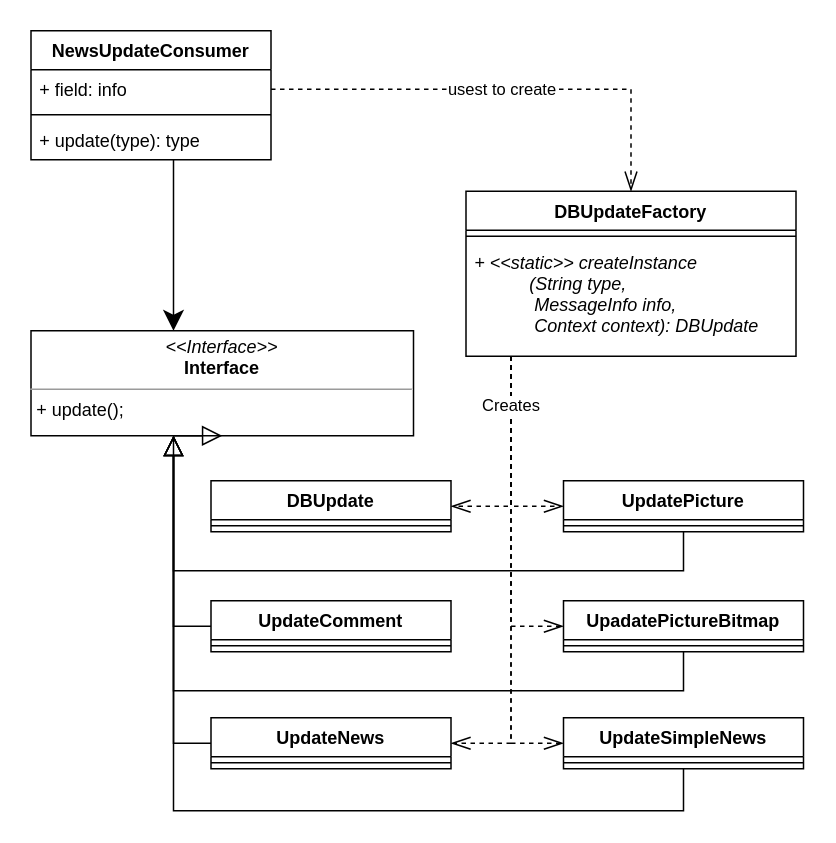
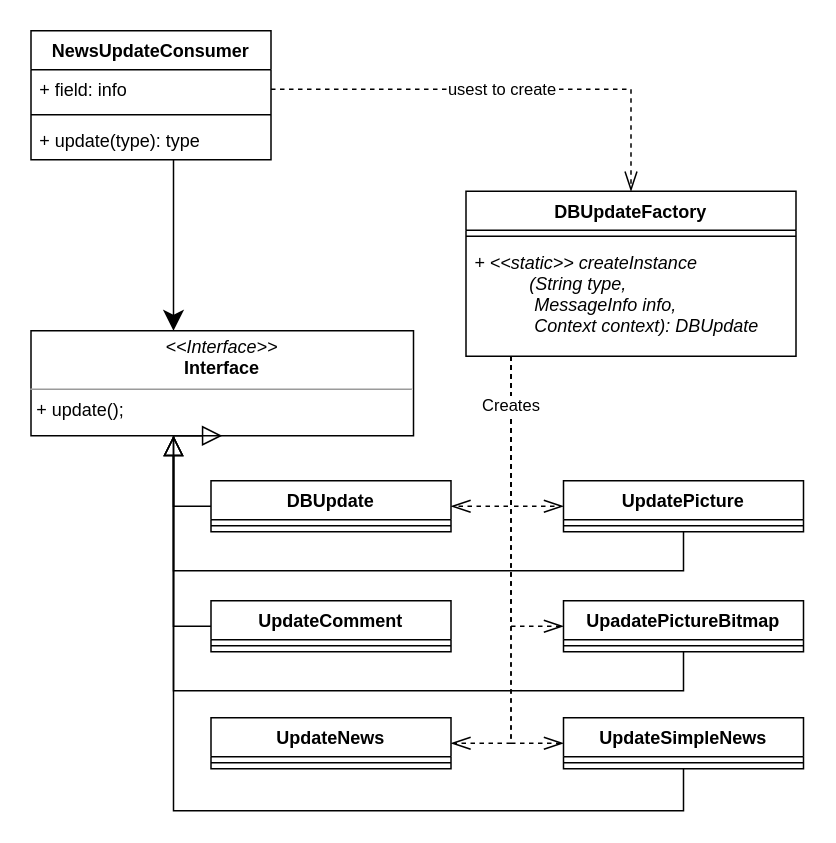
none -> (194, 506)
(176, 571) -> (176, 571)
(194, 743) -> none
